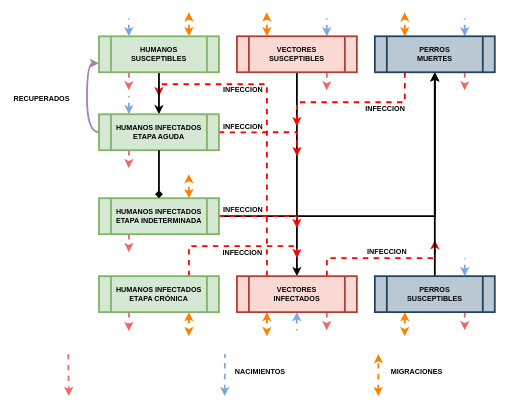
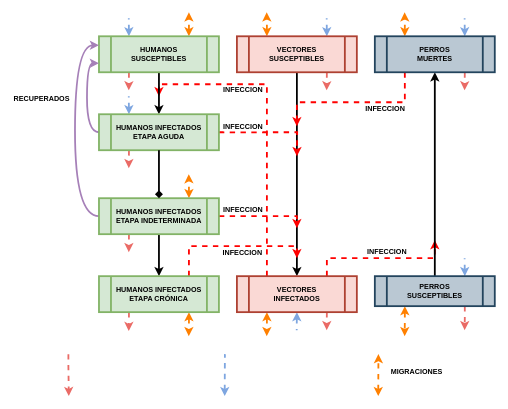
none -> (75, 133)
(365, 216) -> (159, 252)
(435, 294) -> (435, 291)
(264, 372) -> none
